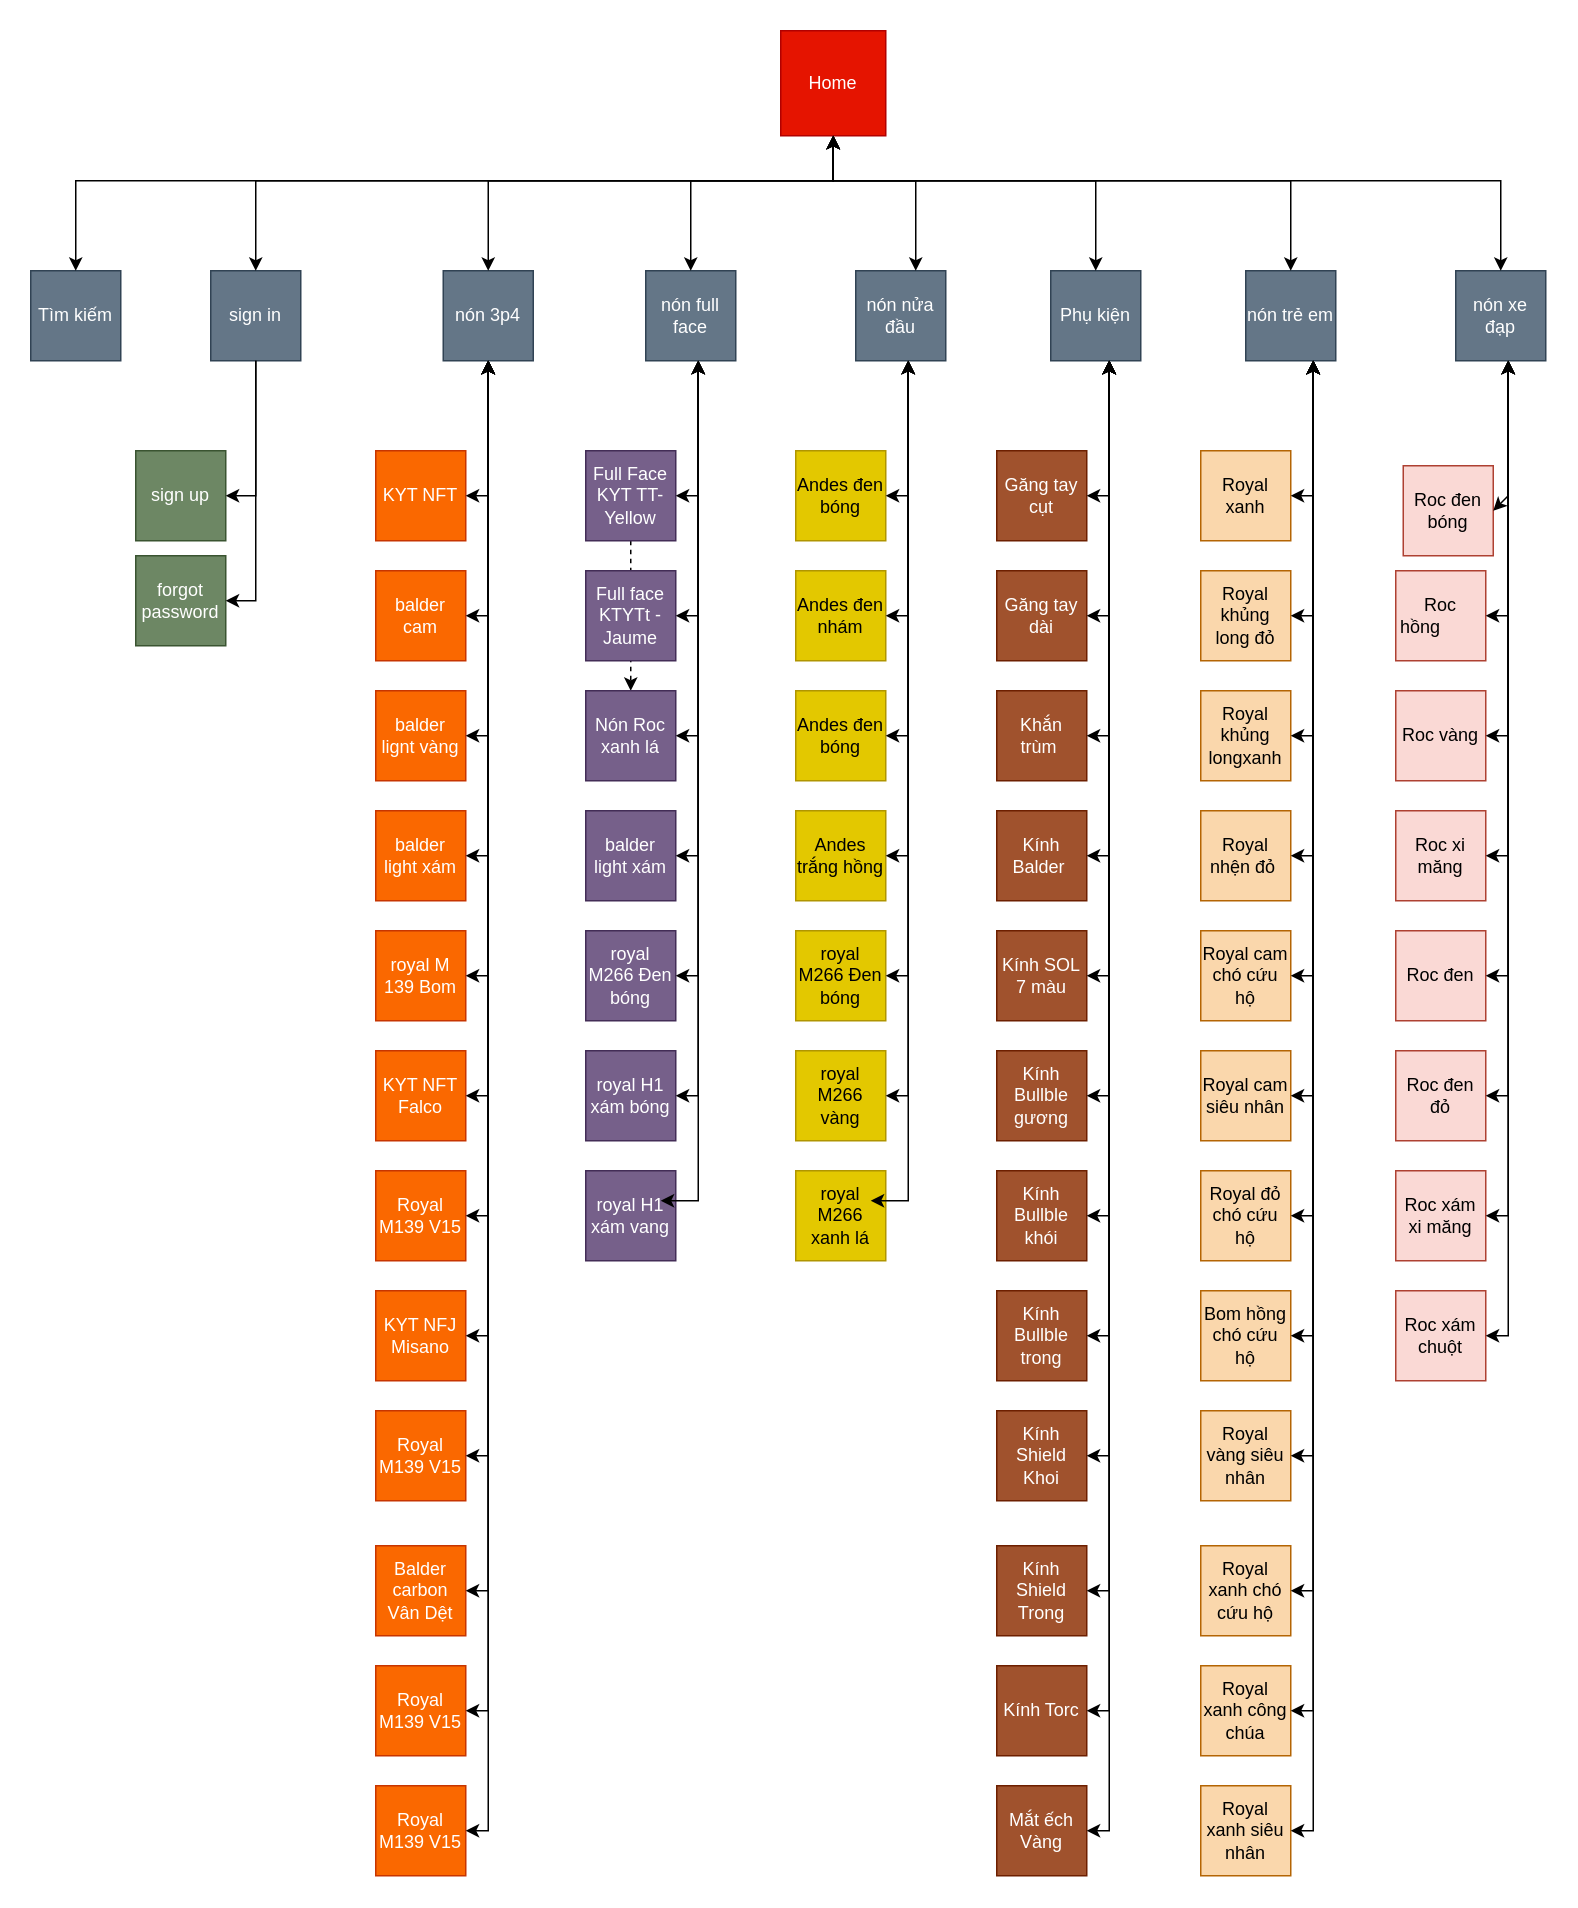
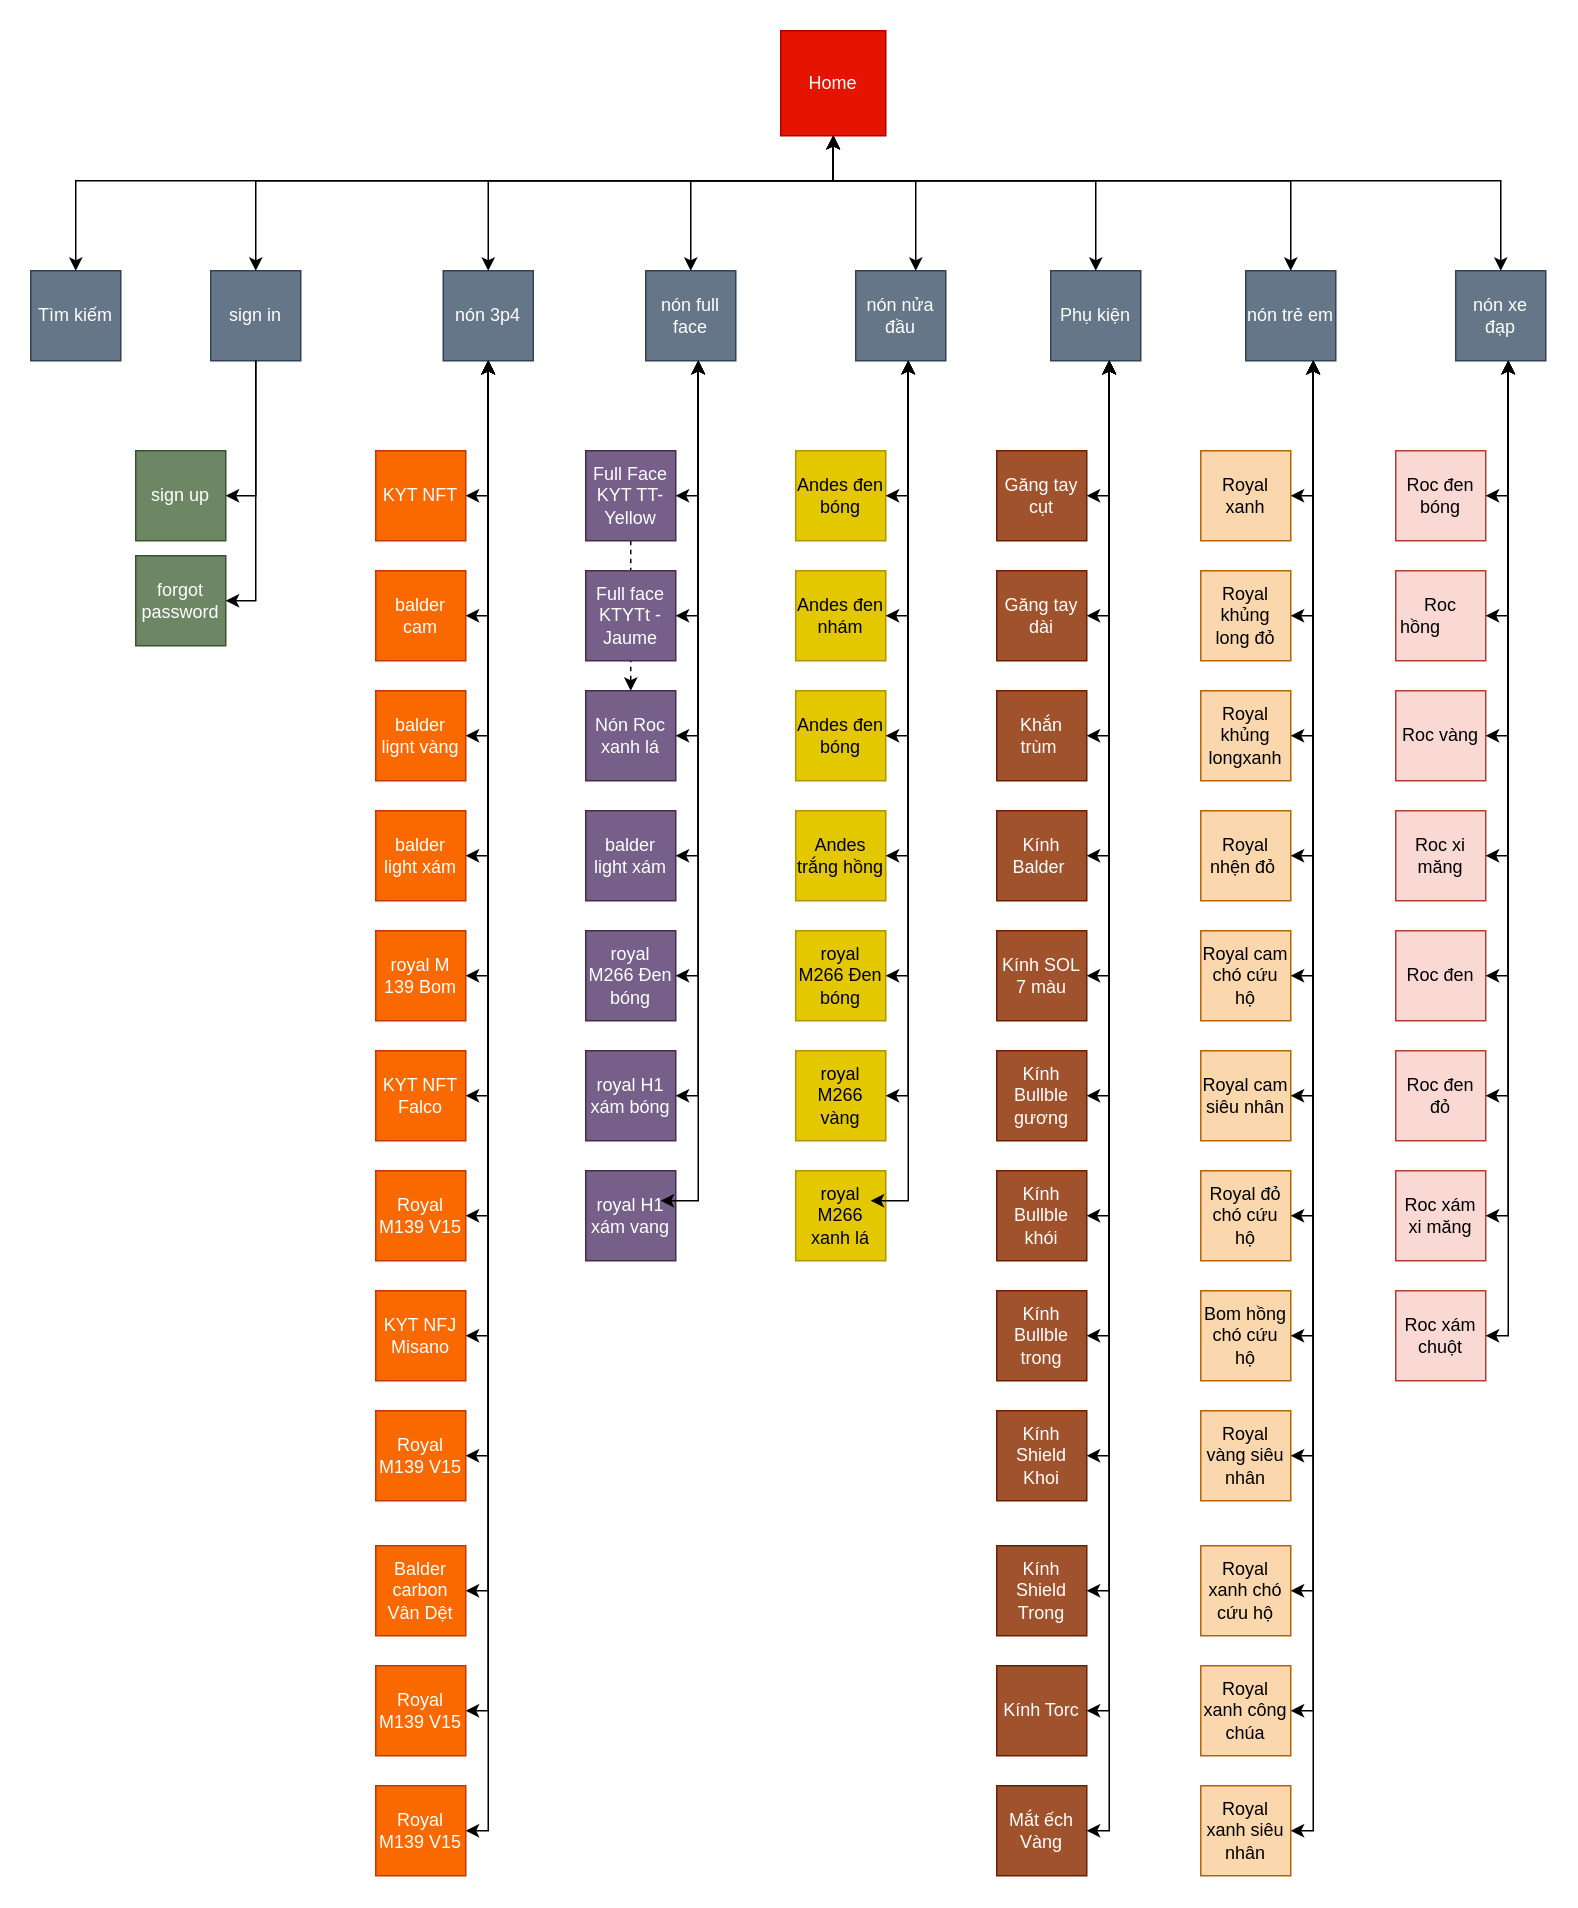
(1448, 511) -> (1441, 496)
